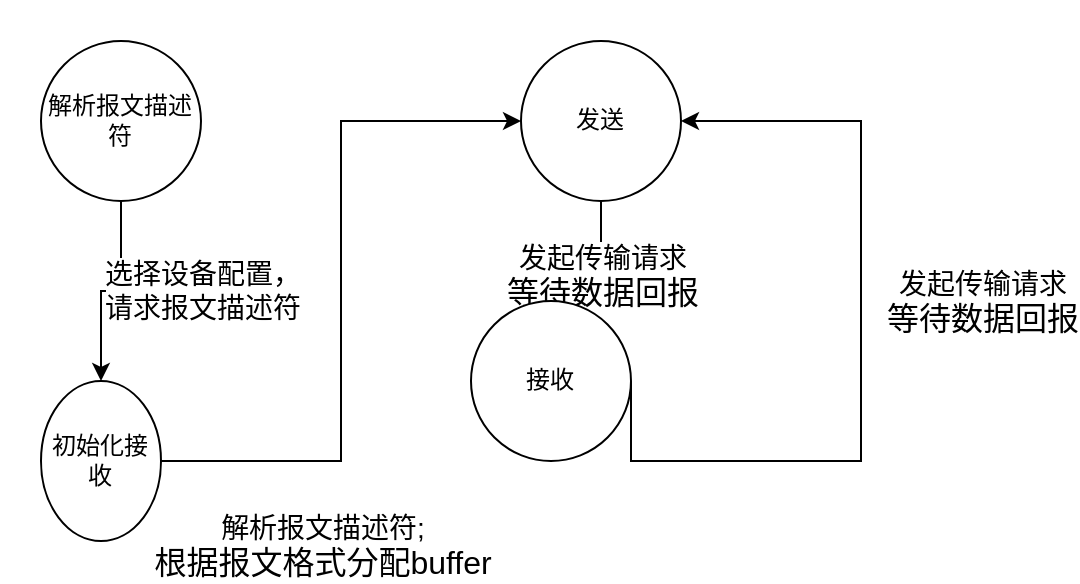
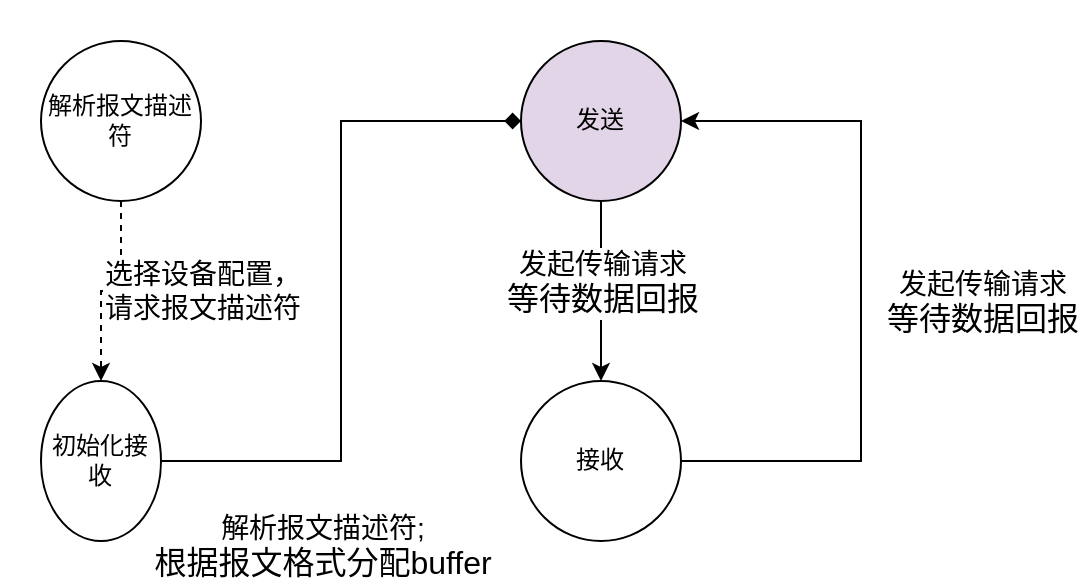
(506, 121) -> (505, 121)
(601, 121) -> (601, 121)
(101, 323) -> (101, 323)
(551, 381) -> (601, 461)
